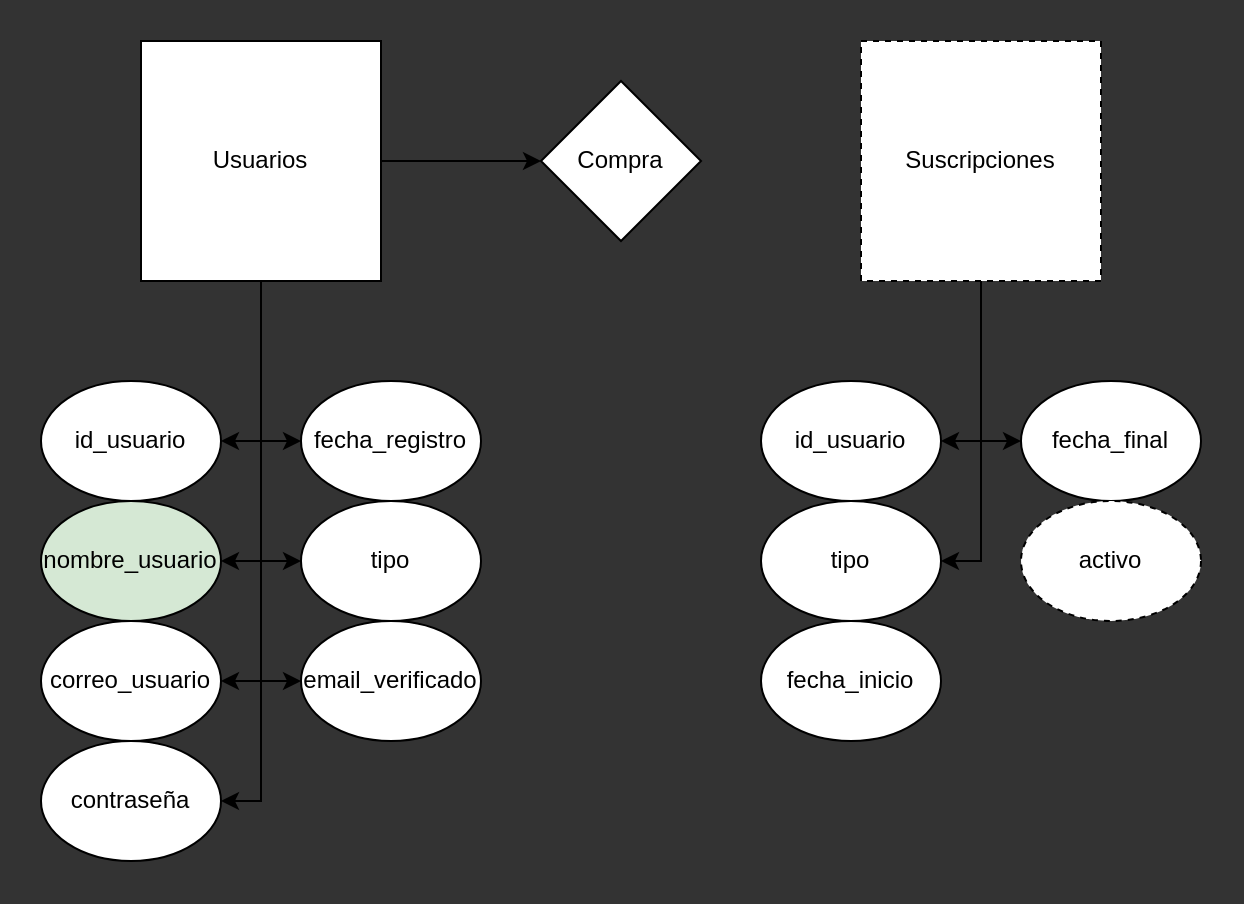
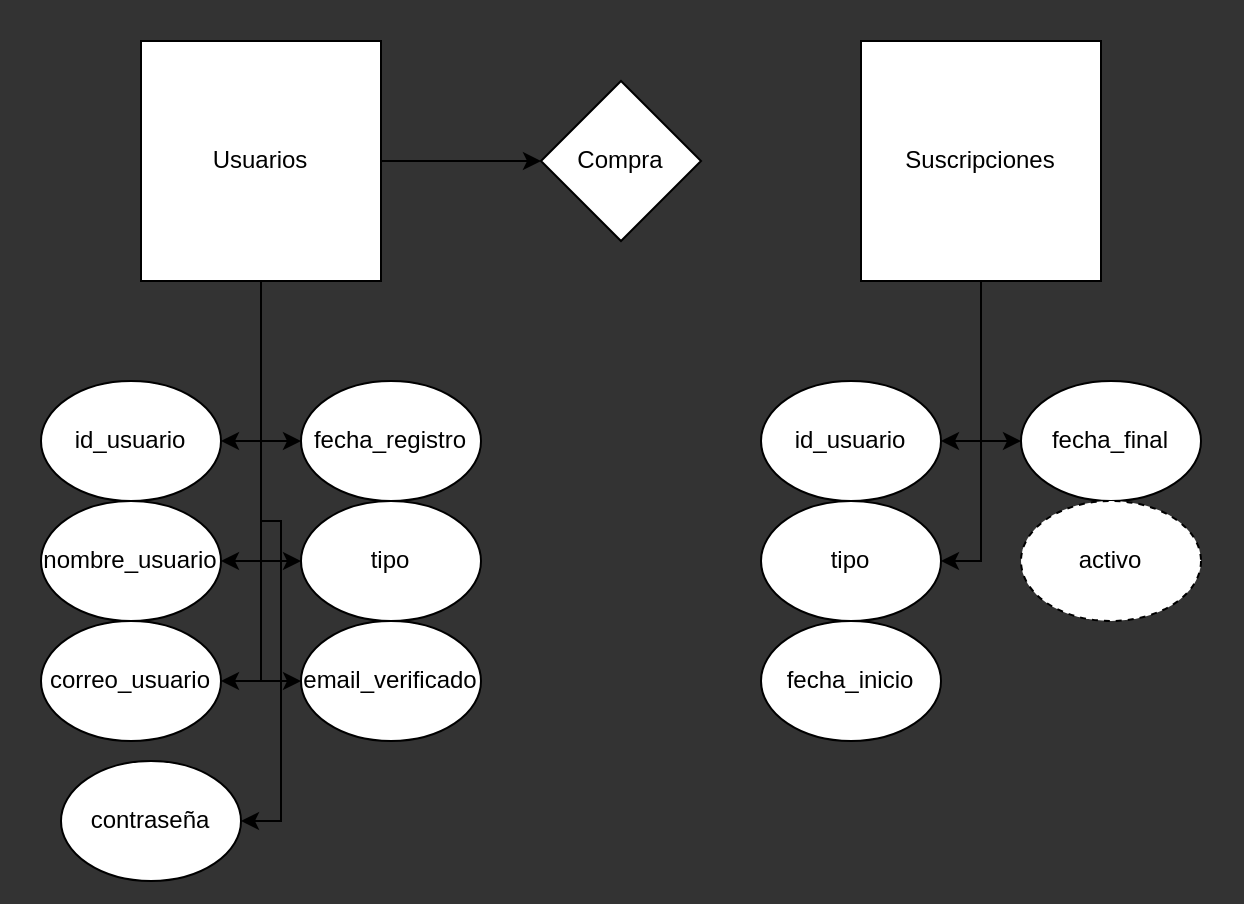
(981, 161) -> (981, 161)
(131, 561) -> (131, 561)
(131, 801) -> (151, 821)
